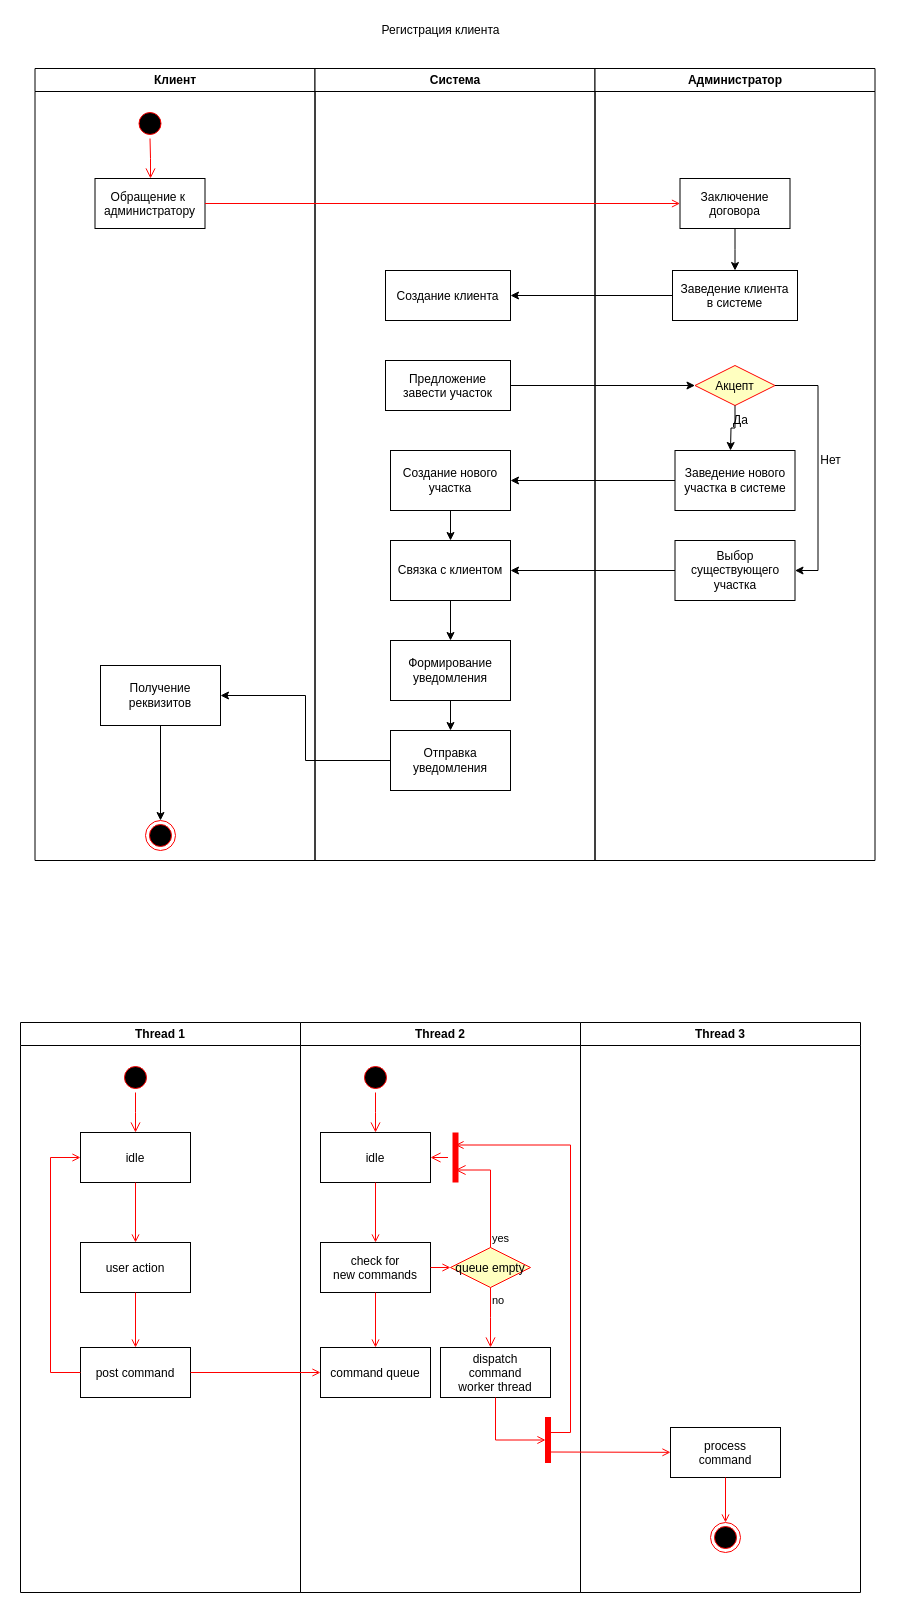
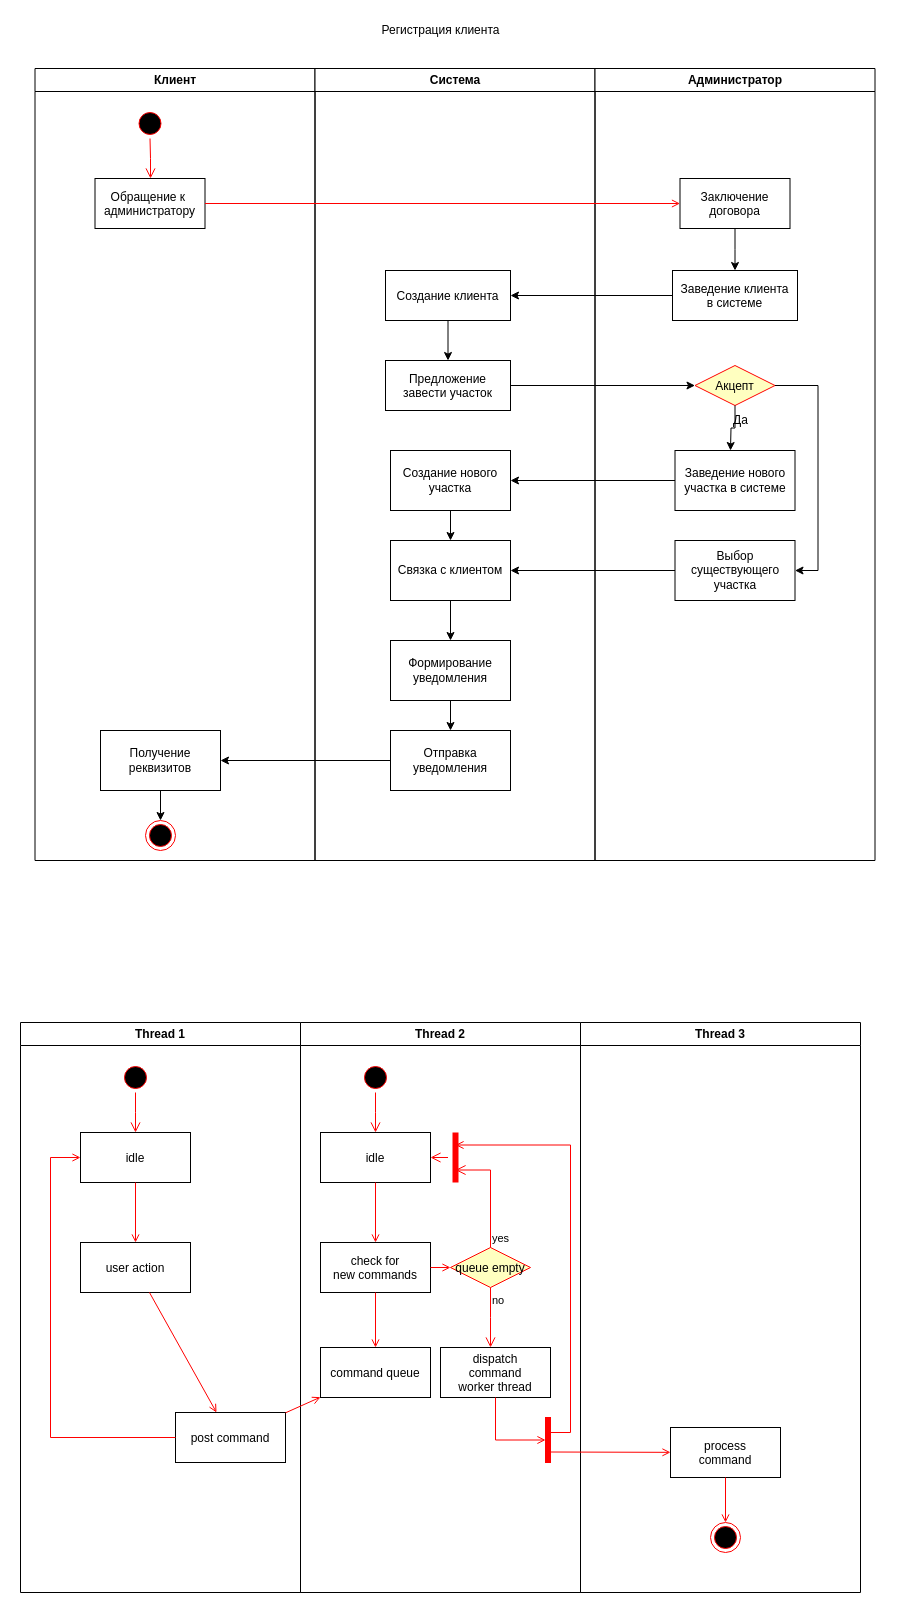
none -> (448, 337)
(831, 461) -> none
(161, 696) -> (161, 761)
(136, 1373) -> (231, 1438)
